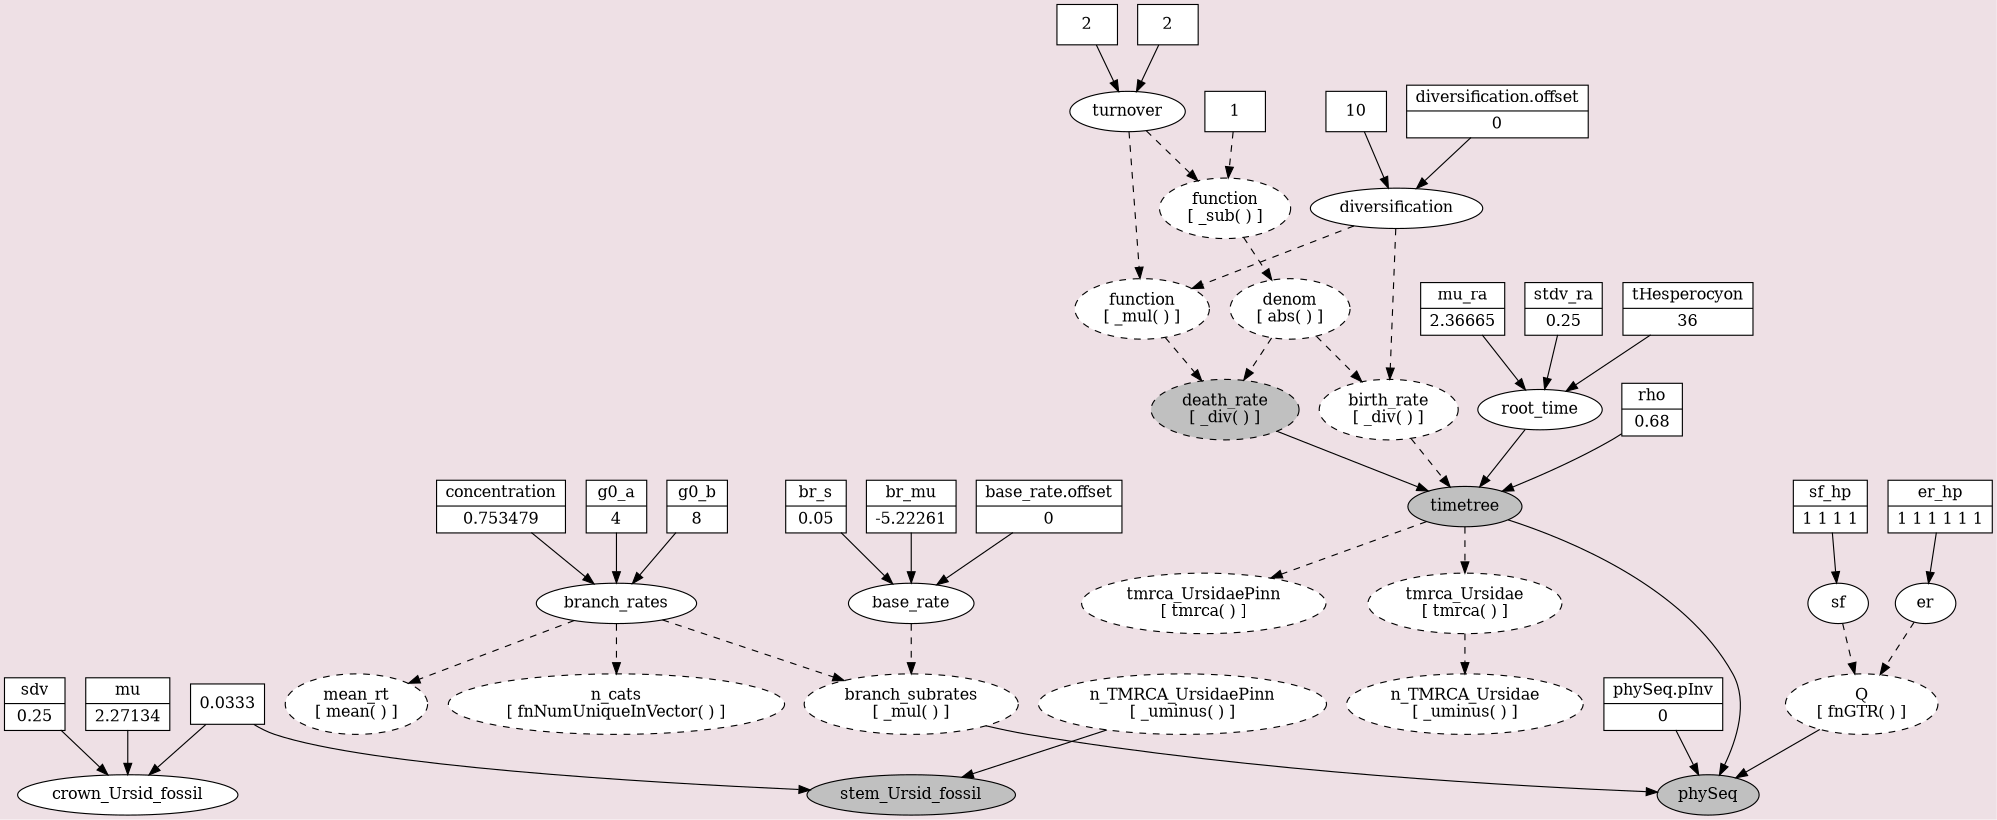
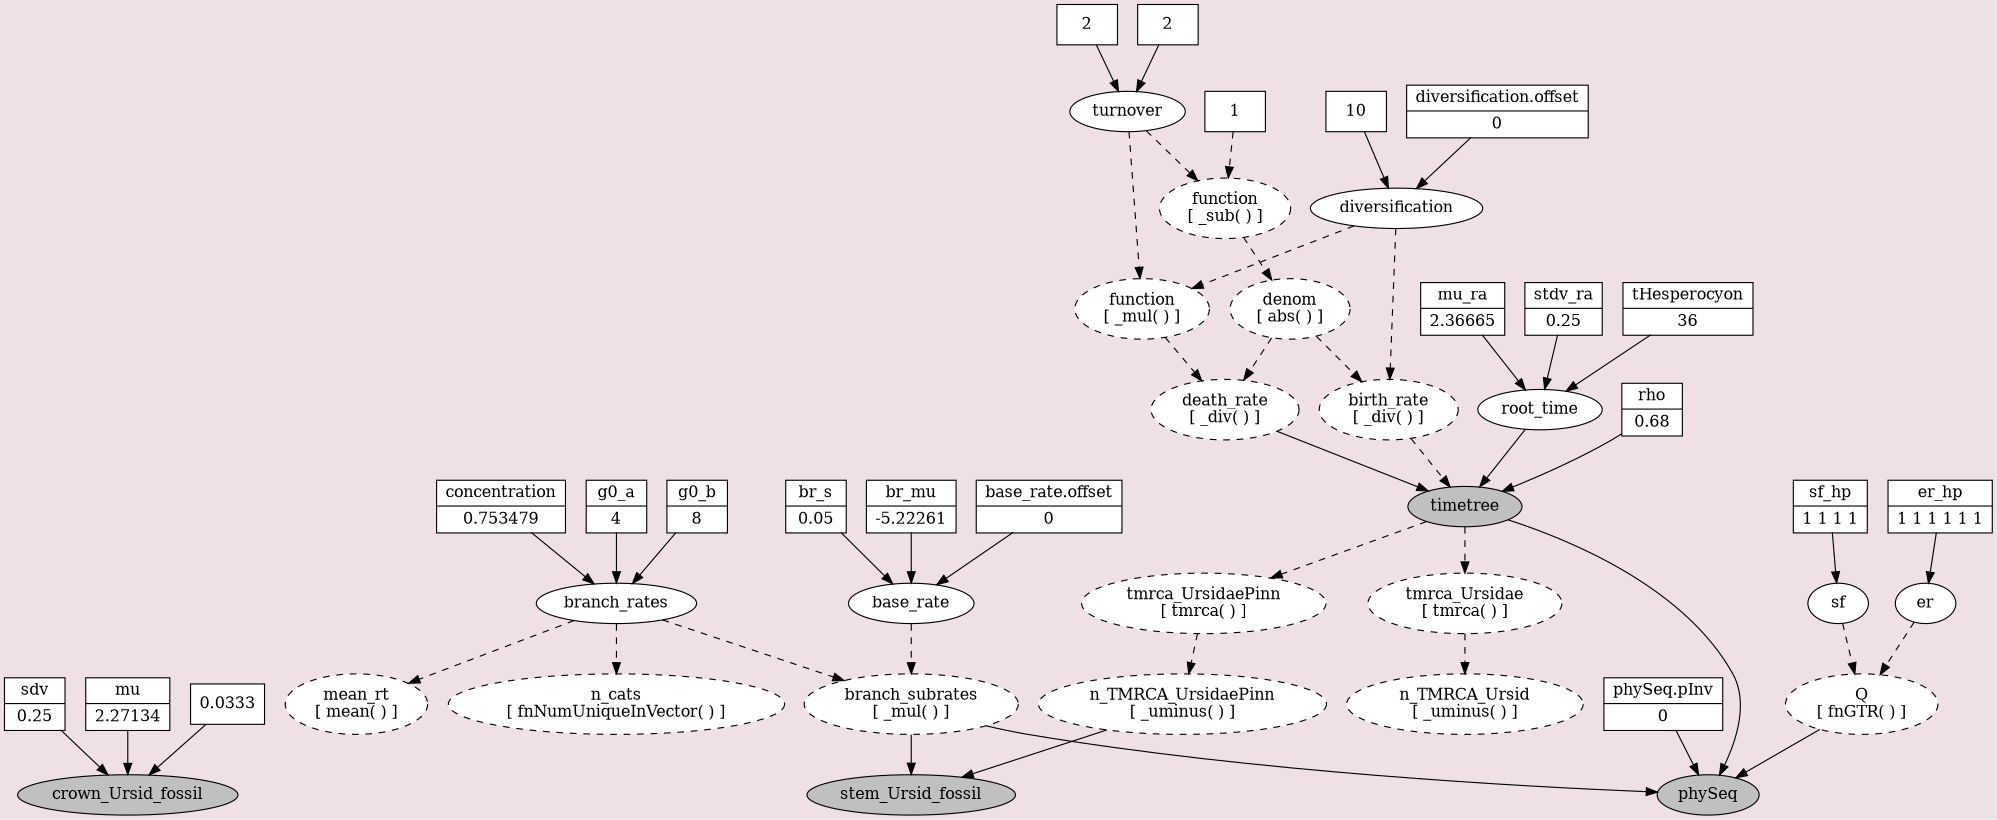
(1225, 410) -> (1225, 410)
none -> (1194, 648)
(1465, 704) -> (1465, 704)
(524, 772) -> (911, 749)
(128, 795) -> (128, 795)
